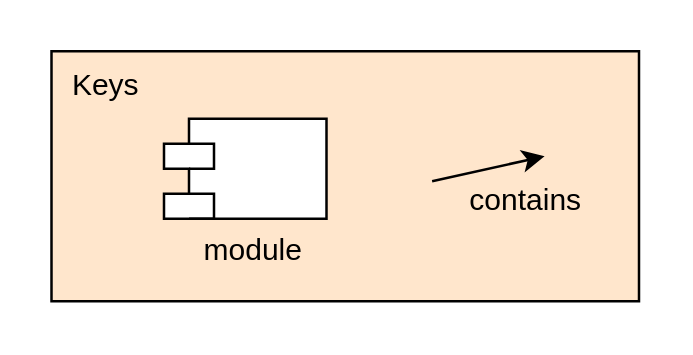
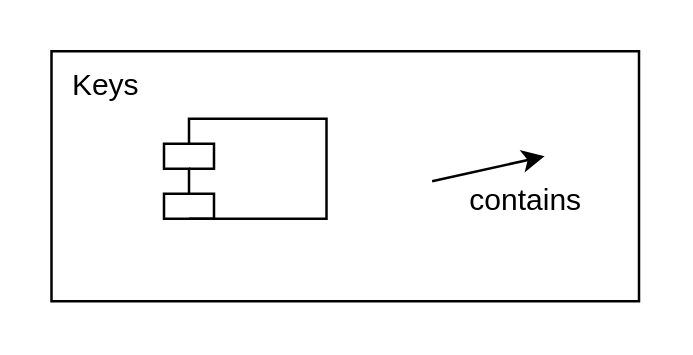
(345, 176) -> (345, 176)
(252, 251) -> none
